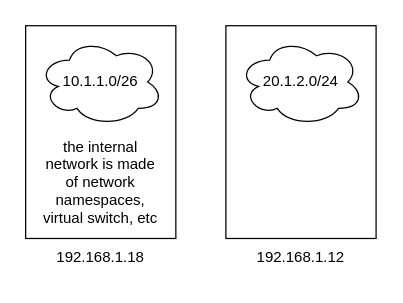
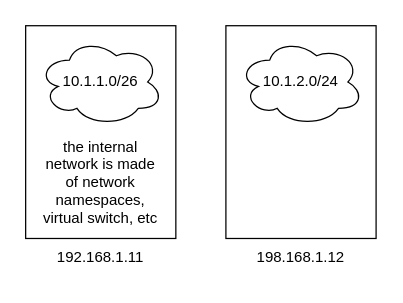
(301, 82) -> (301, 82)
(101, 257) -> (101, 257)
(301, 257) -> (301, 257)
